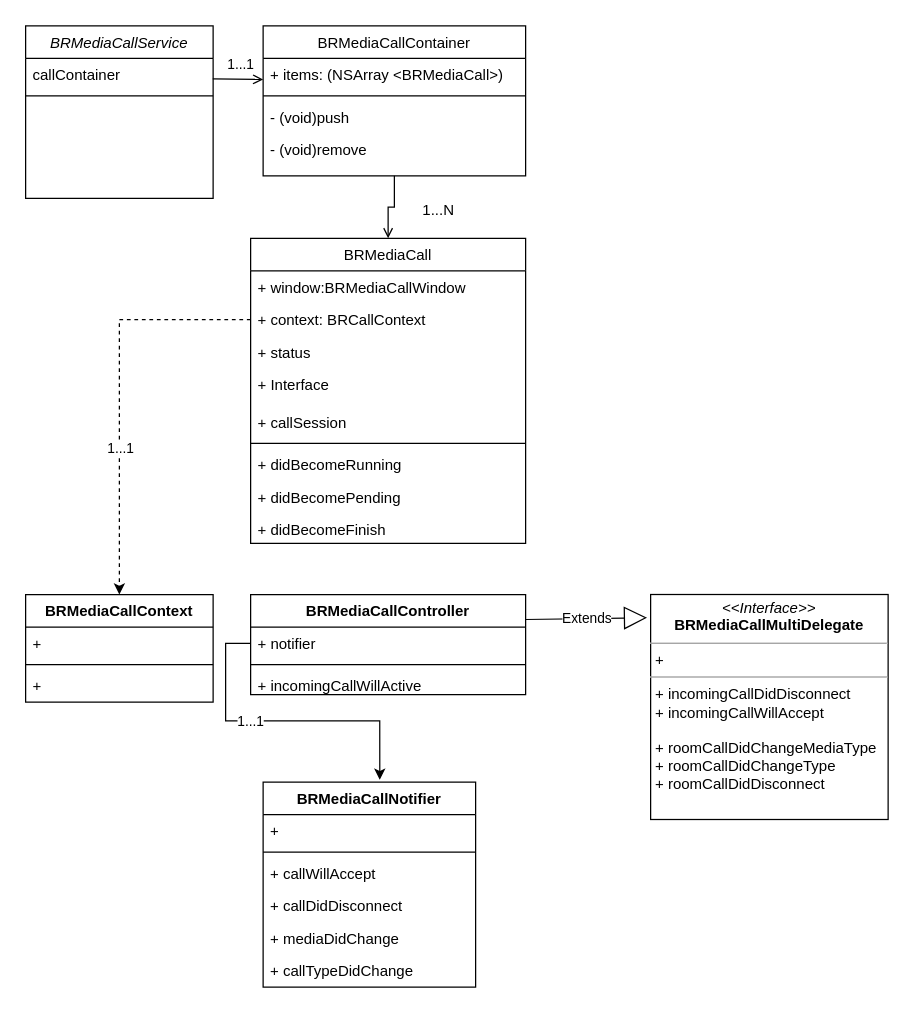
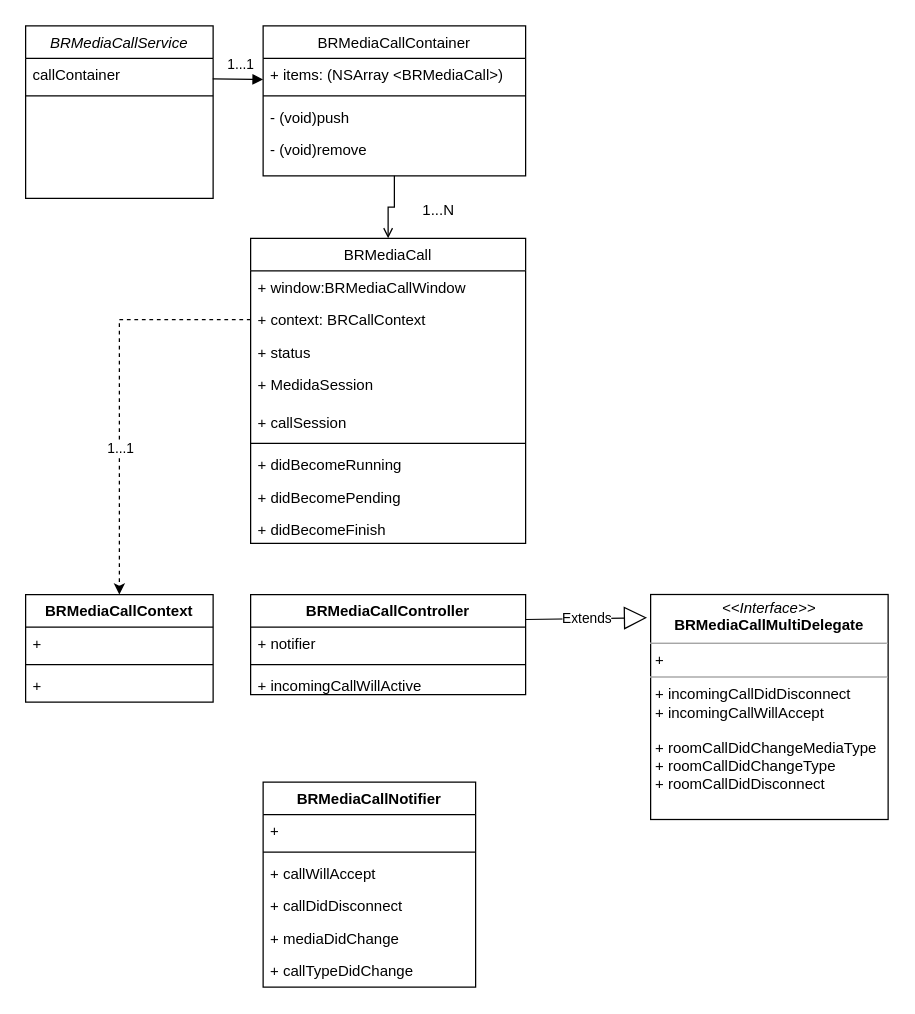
(254, 79) -> (251, 79)
(302, 385) -> (315, 385)
(344, 721) -> none
